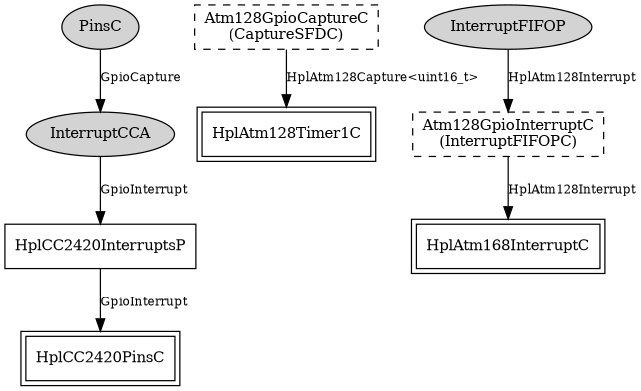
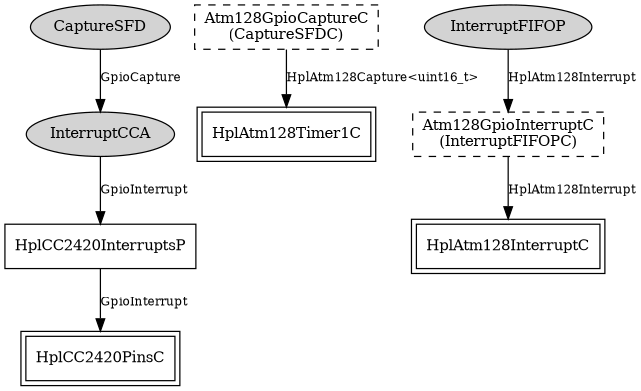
(100, 27) -> (100, 27)
(508, 246) -> (508, 246)
